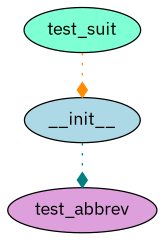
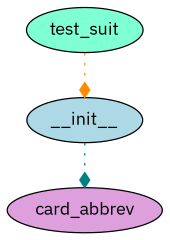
(82, 210) -> (85, 210)
